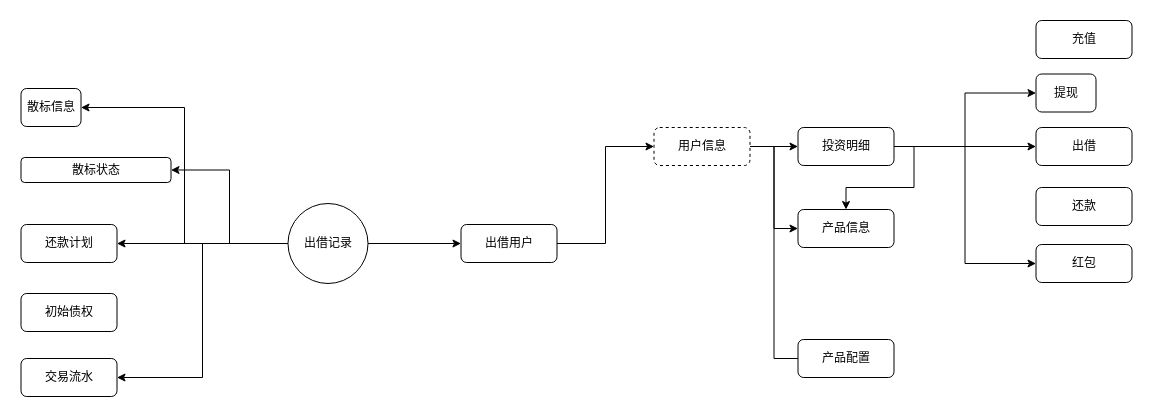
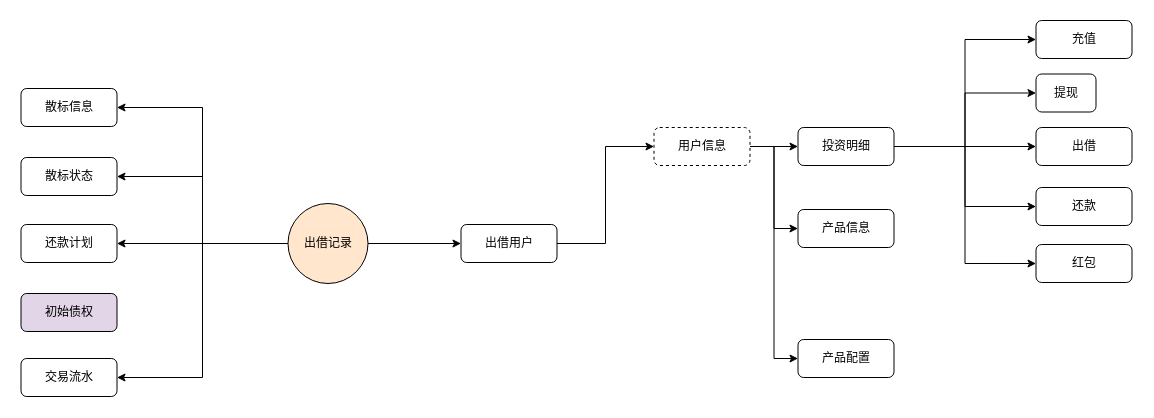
none -> (971, 40)
(51, 108) -> (69, 108)
(96, 170) -> (69, 177)
(893, 188) -> (998, 207)
(328, 244) -> (328, 244)
(69, 313) -> (69, 313)
(793, 359) -> (790, 359)
